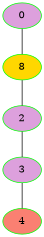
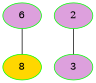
(22, 16) -> (22, 16)
(22, 93) -> none
(22, 221) -> none
